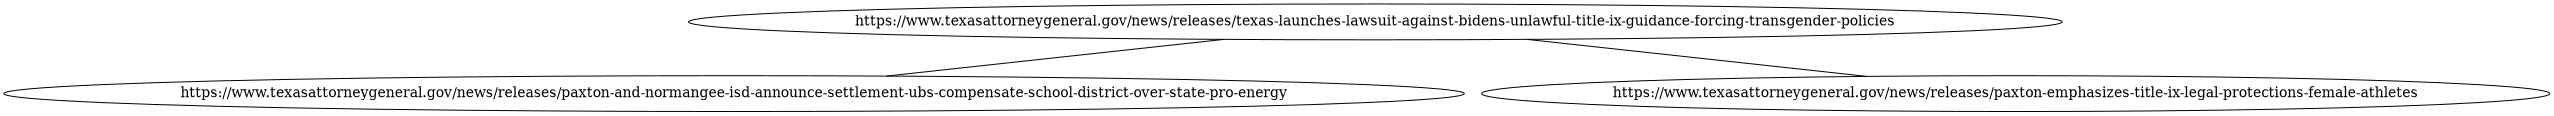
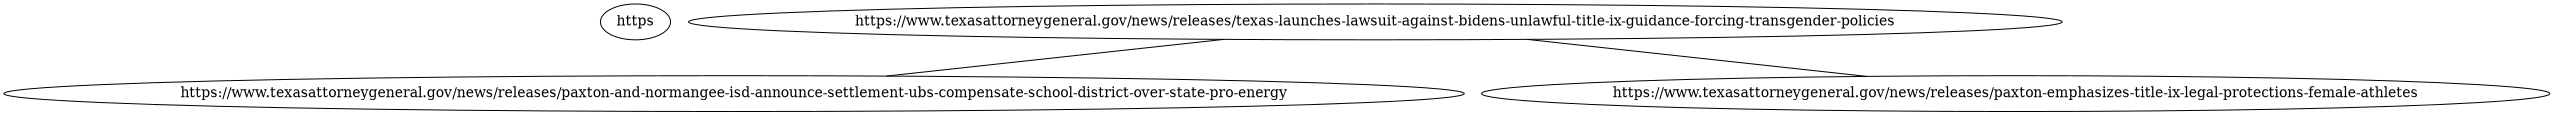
none -> (635, 22)
